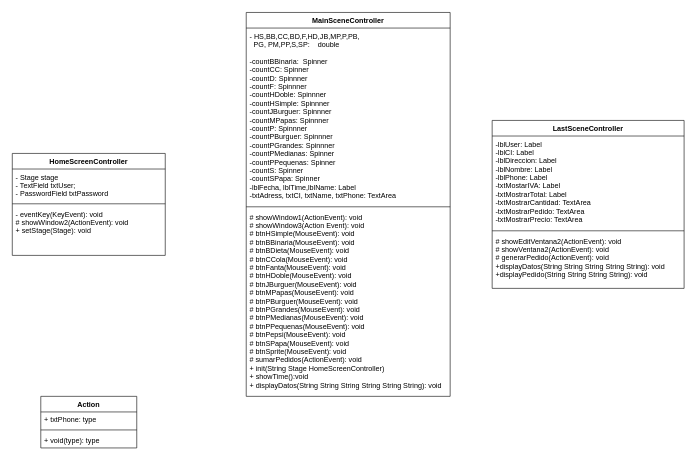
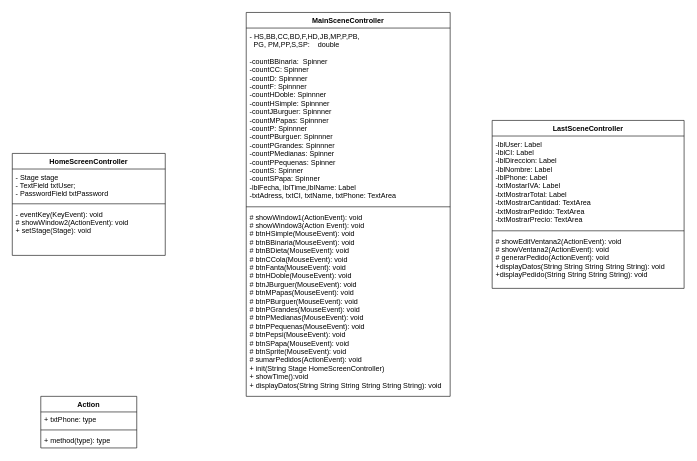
(77, 440) -> (82, 440)
